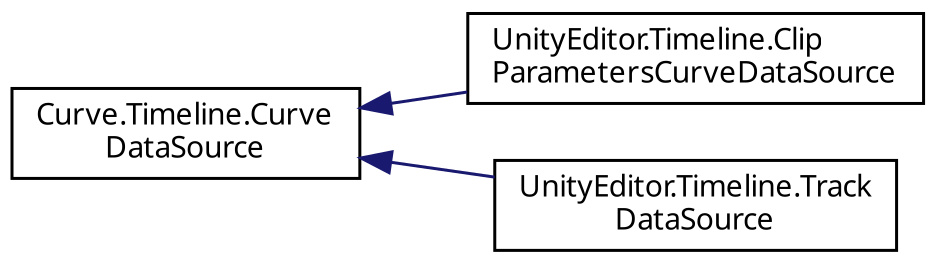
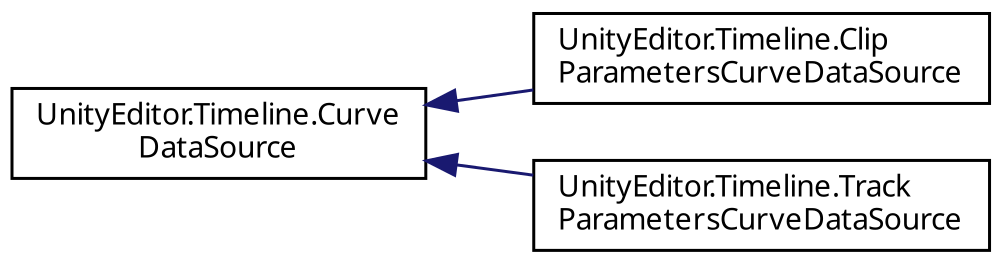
(186, 133) -> (219, 133)
(696, 205) -> (762, 205)
